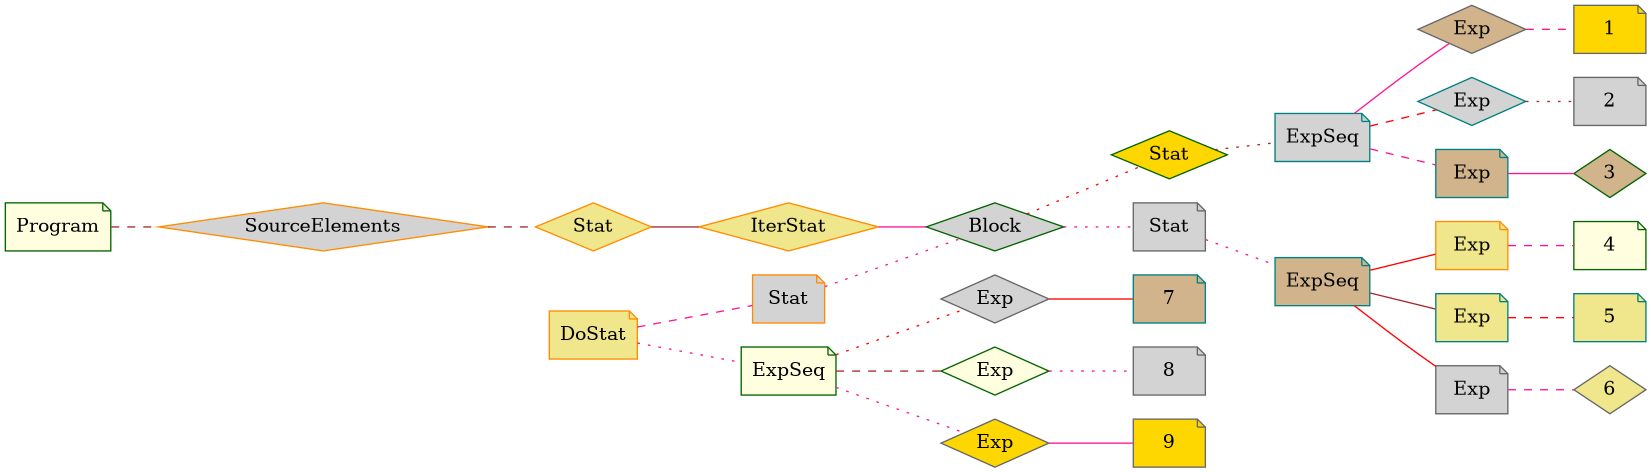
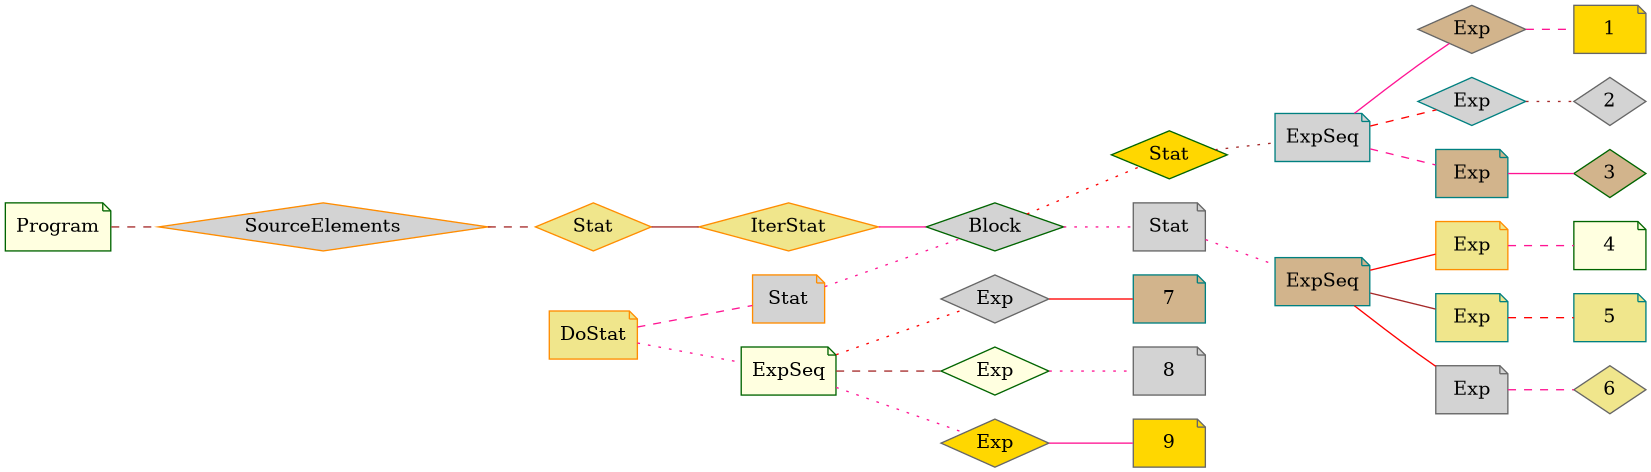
(1610, 101) -> (1610, 101)
